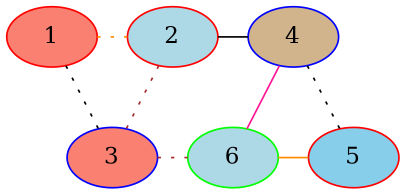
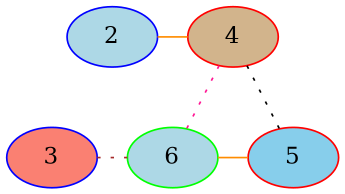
(52, 37) -> none
(173, 37) -> (112, 37)
(233, 37) -> (173, 37)
(293, 37) -> (233, 37)
(142, 97) -> none
(263, 97) -> (203, 97)
